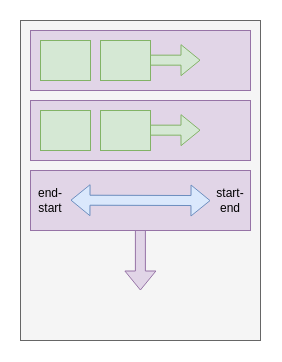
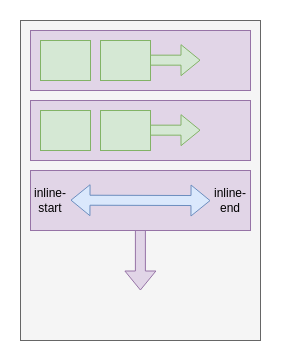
(51, 201) -> (51, 201)
(231, 201) -> (231, 201)
